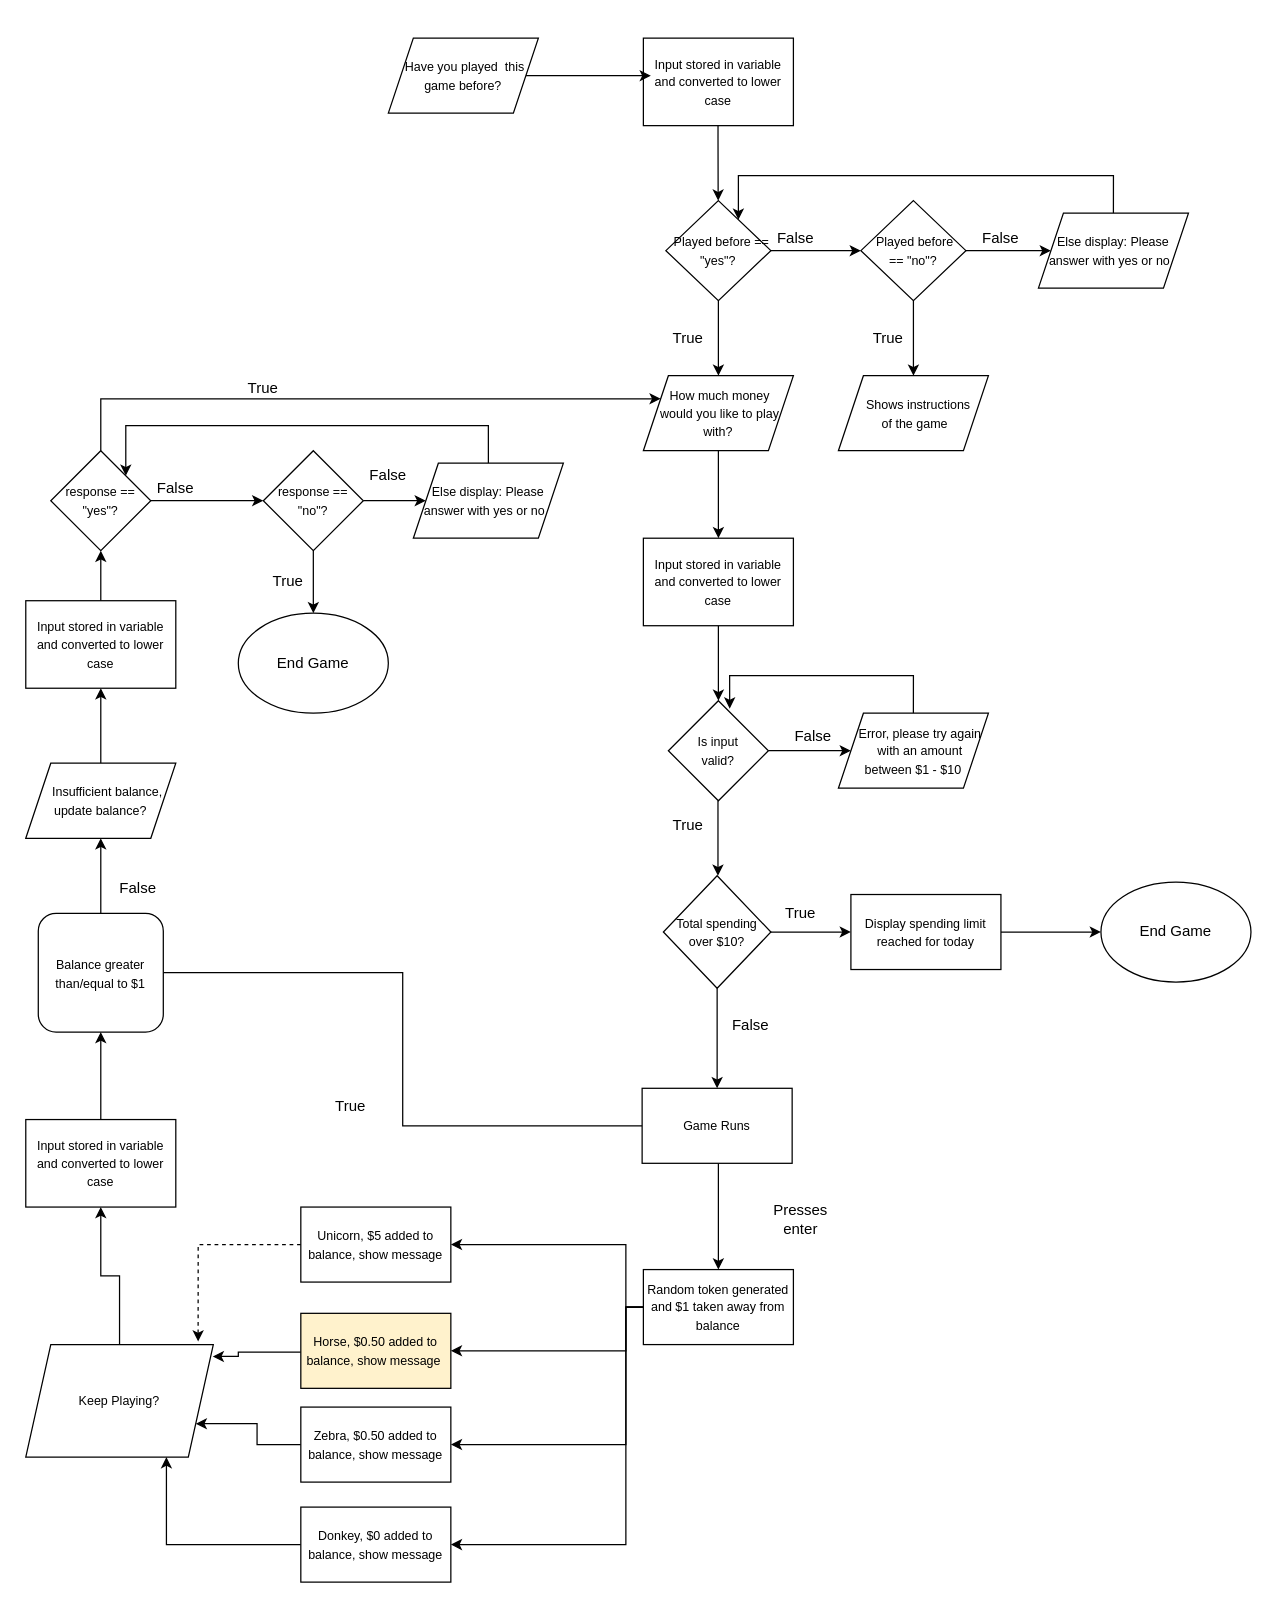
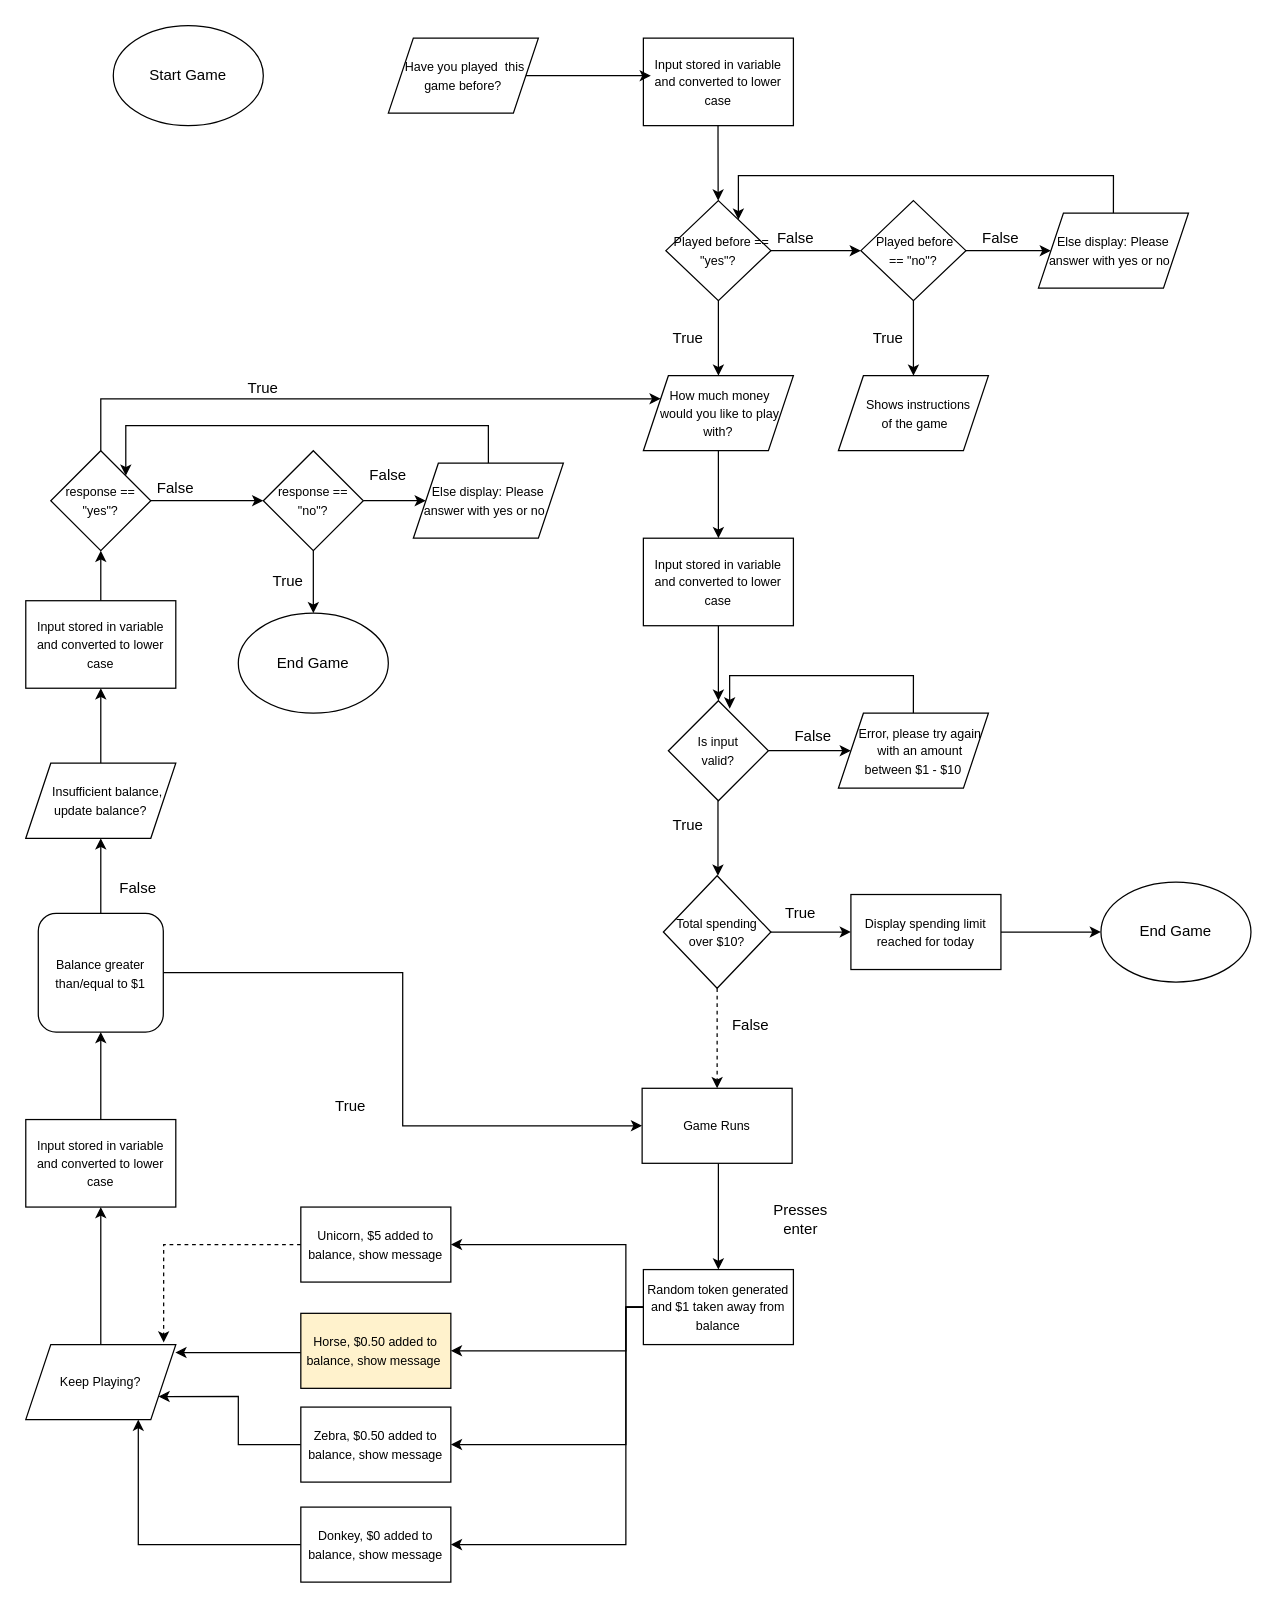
none -> (188, 76)
(717, 1034) -> (717, 1034)
(635, 1126) -> (632, 1126)
(119, 1401) -> (101, 1382)
